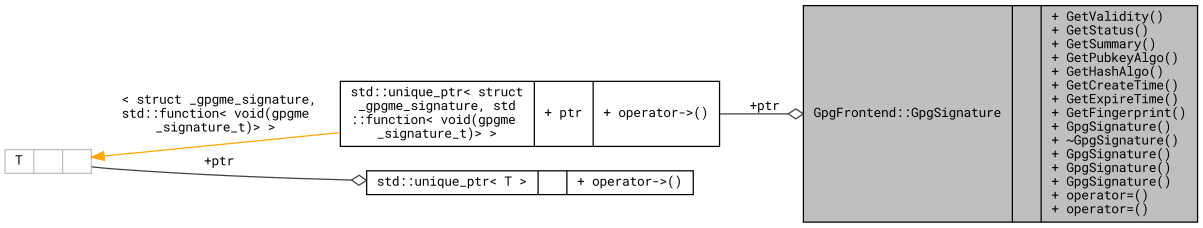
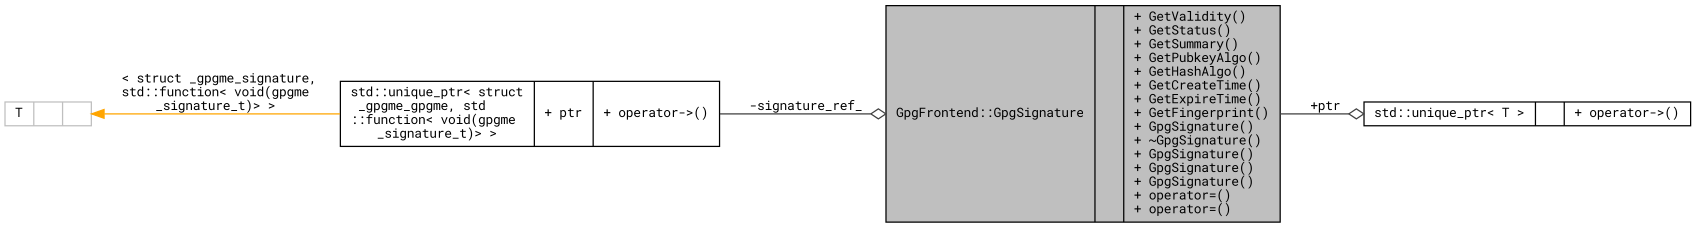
(434, 106) -> (419, 106)
(761, 107) -> (803, 107)
(221, 175) -> (1315, 114)
